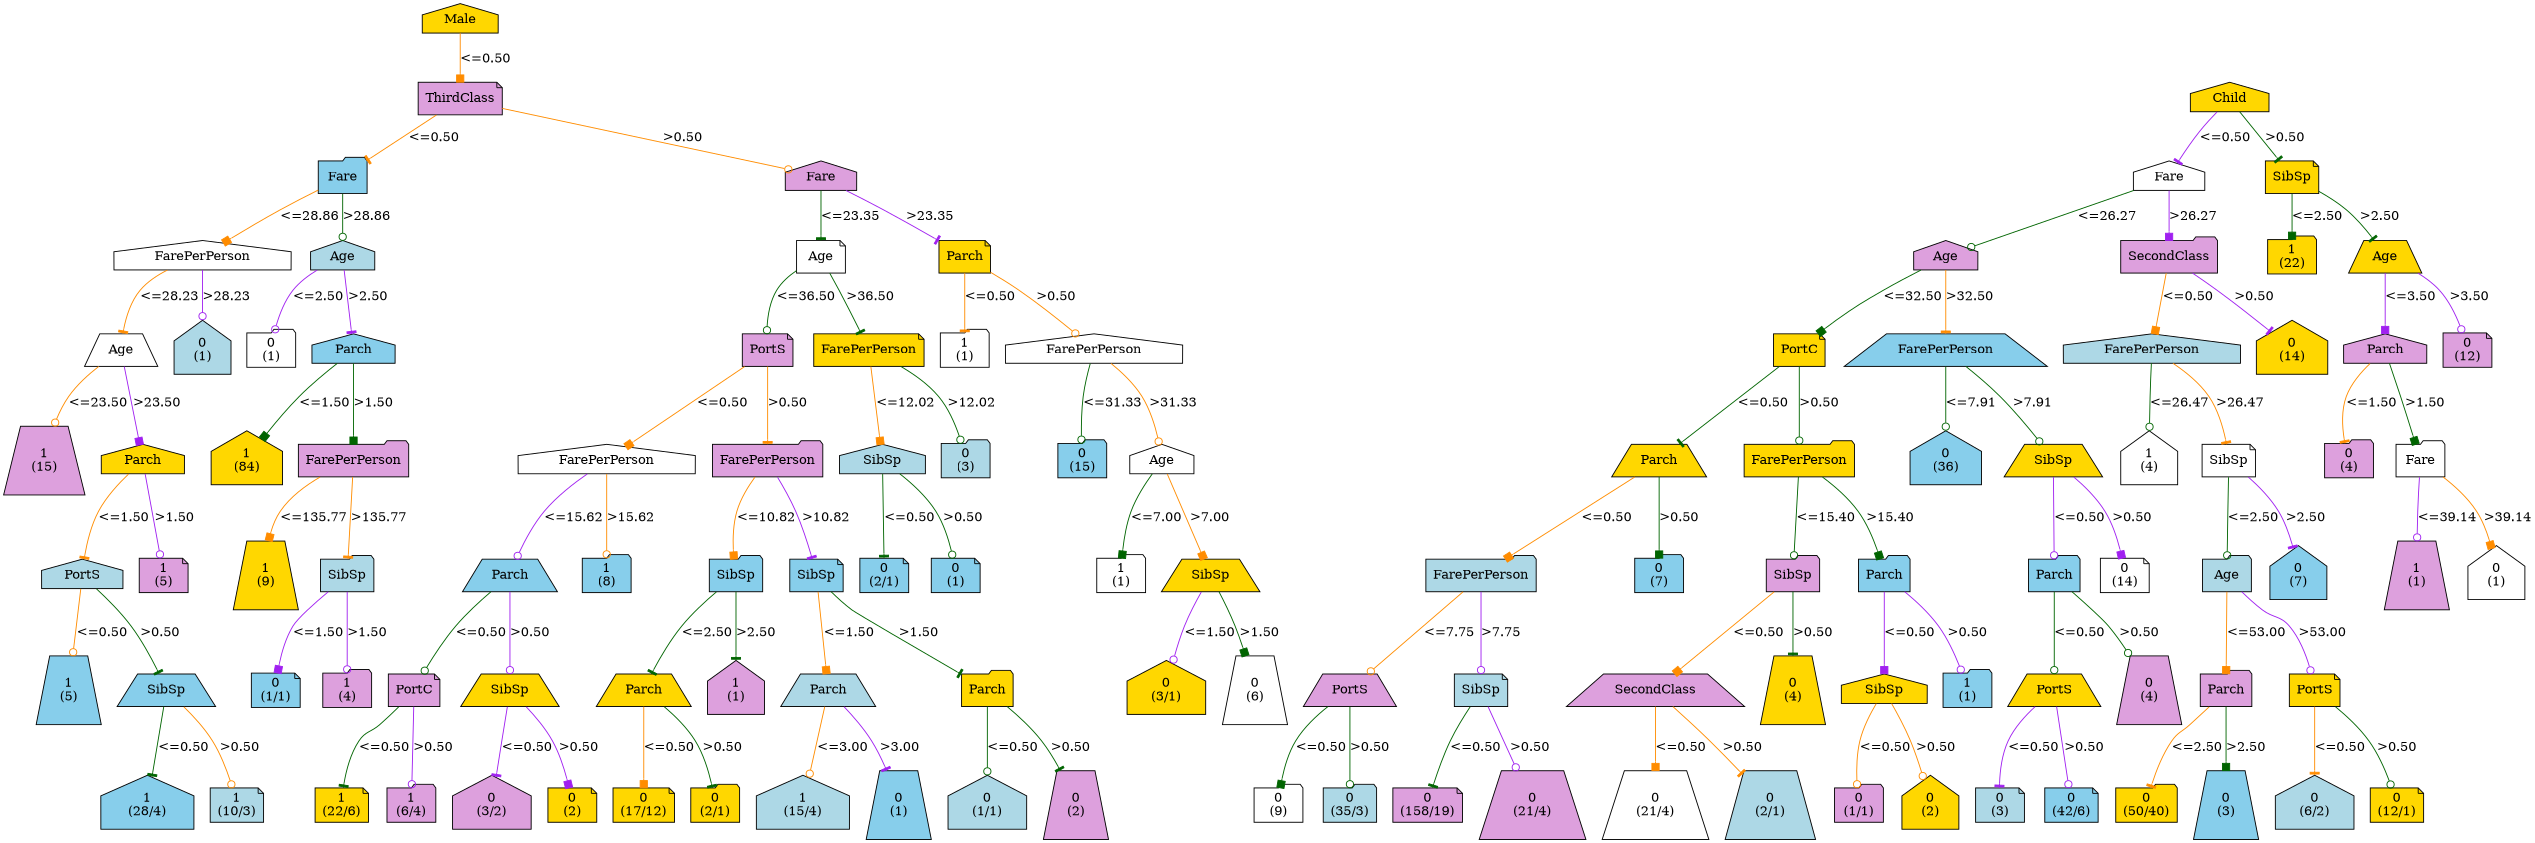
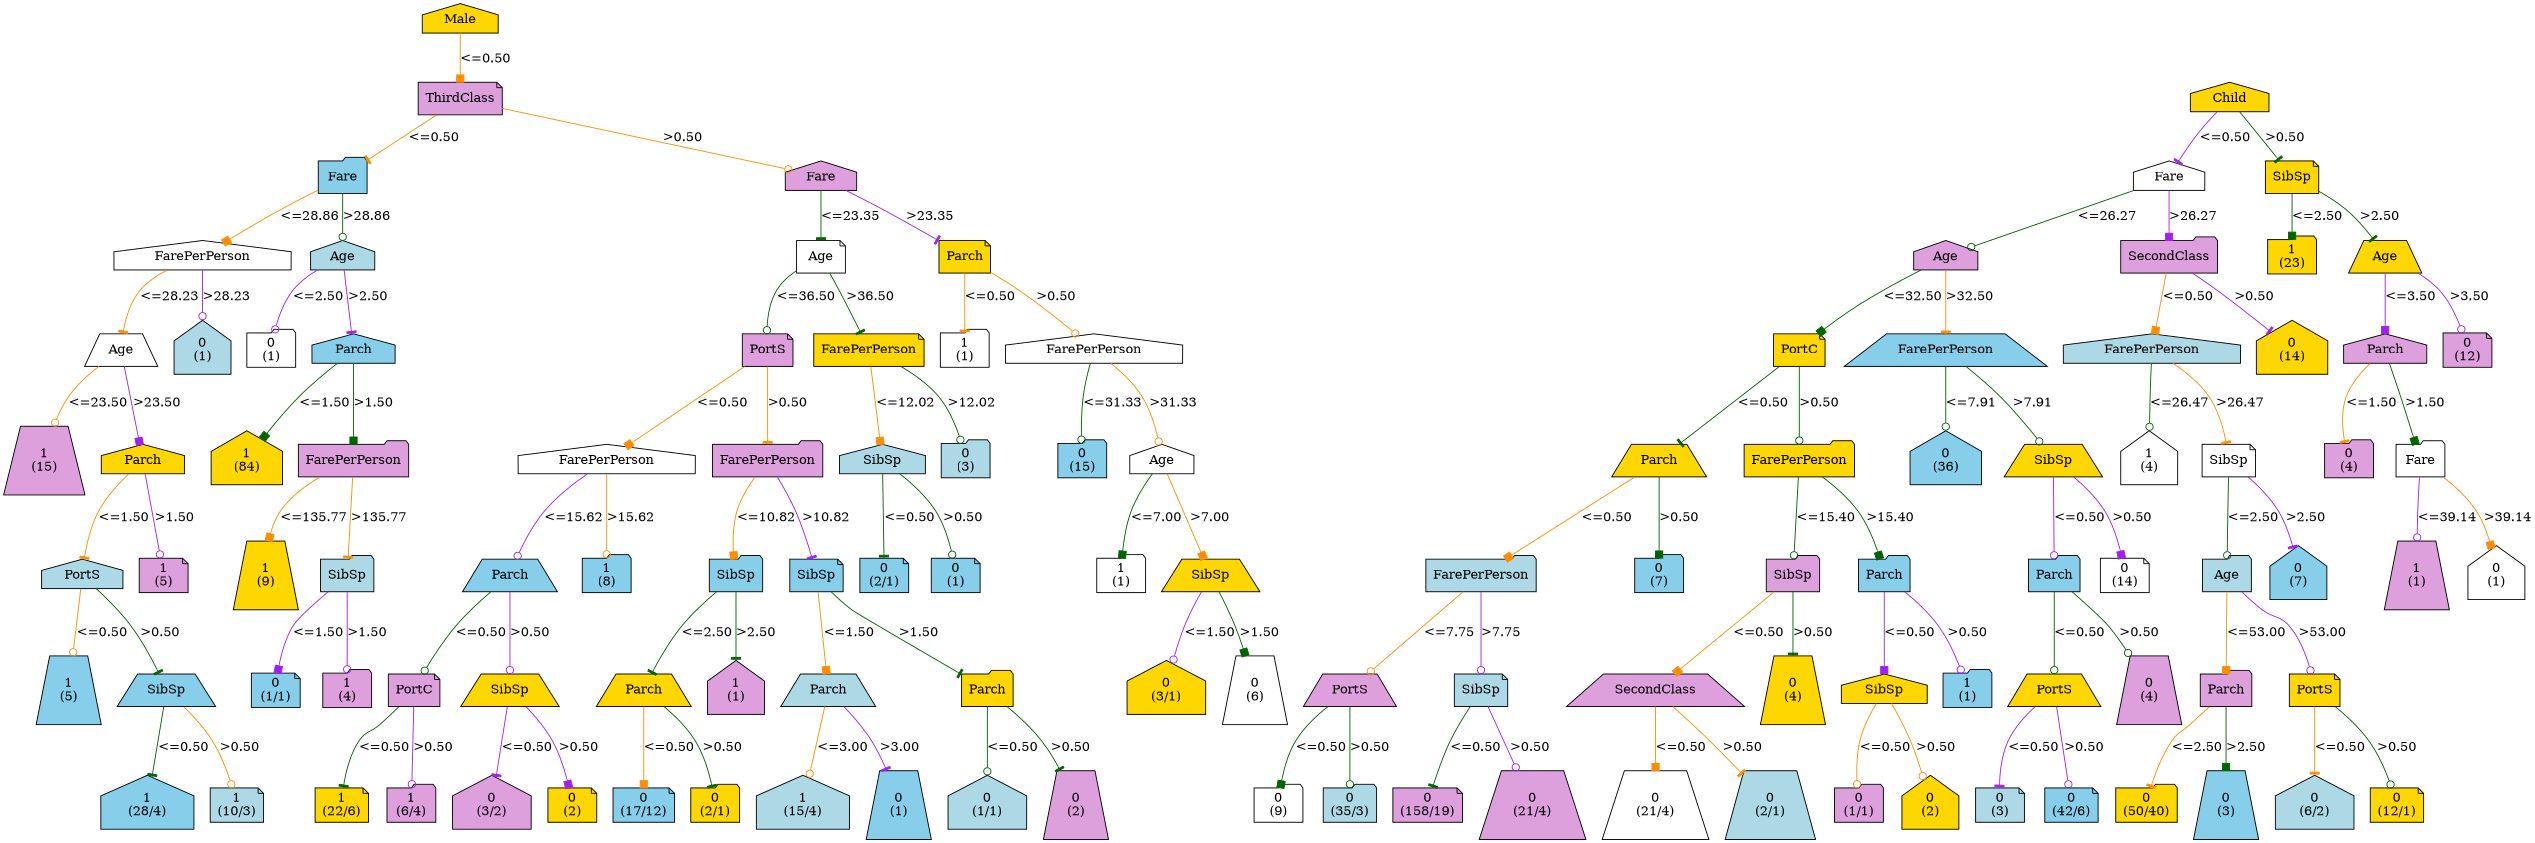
(2292, 257) -> (2292, 257)
(644, 805) -> (644, 805)
